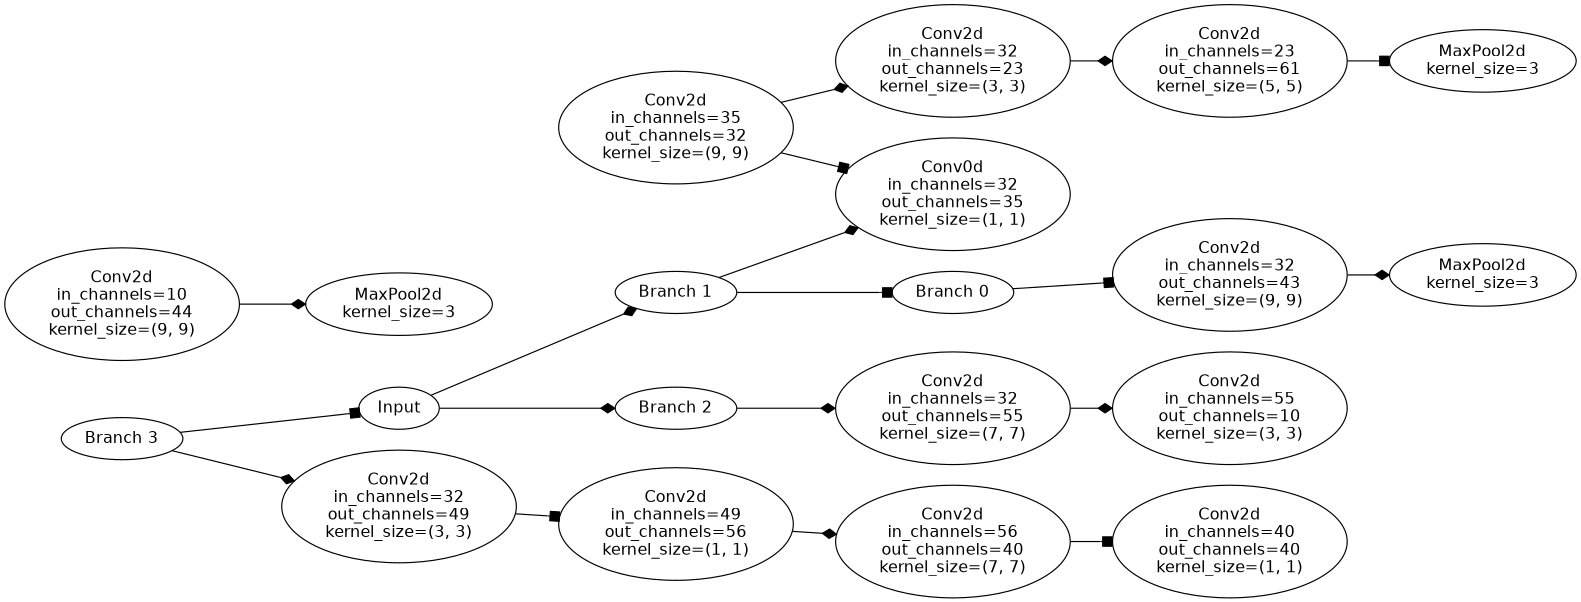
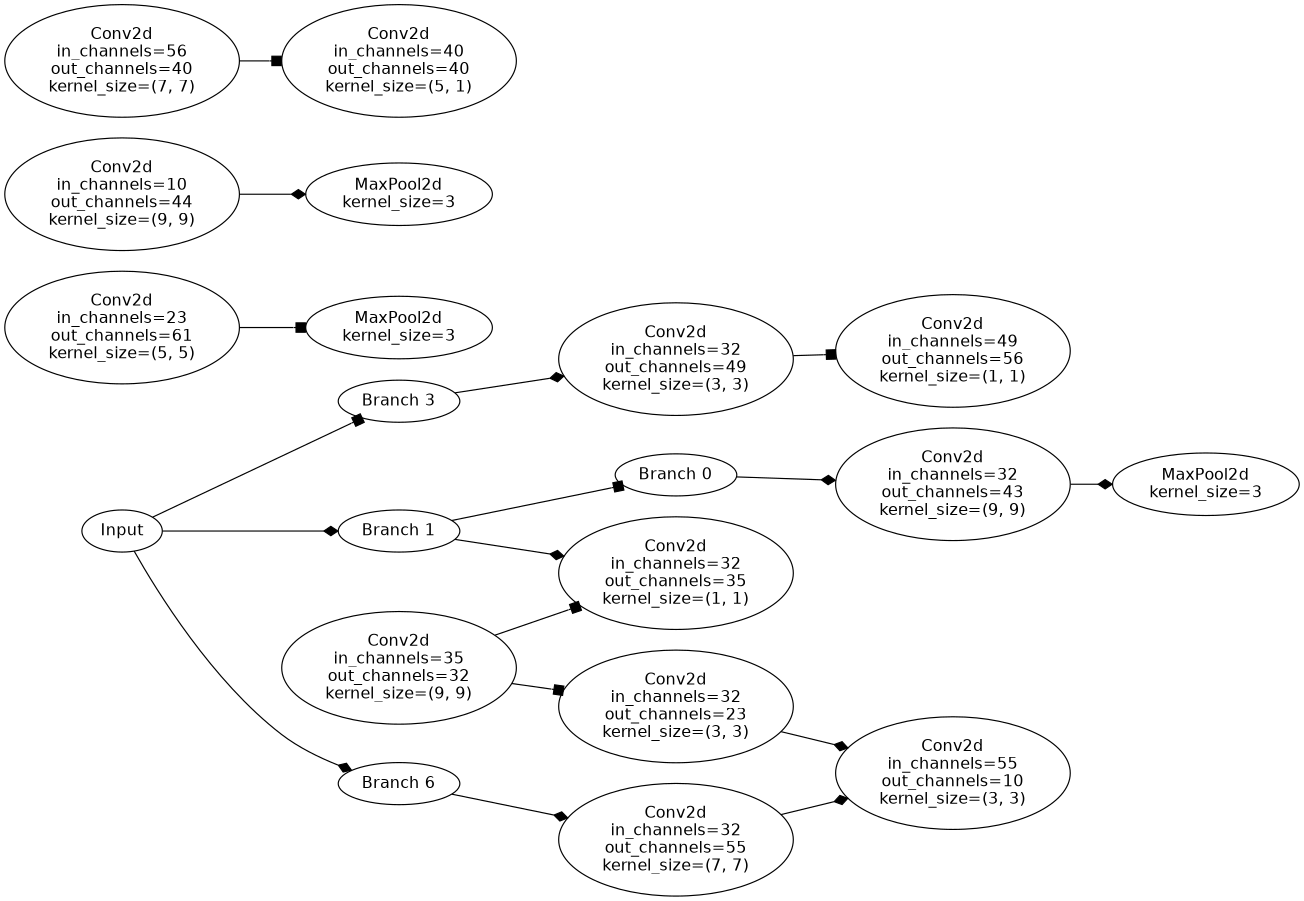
(1084, 61) -> (807, 738)
(807, 96) -> (532, 686)
(953, 194) -> (676, 573)
(1057, 286) -> (779, 478)
(676, 408) -> (399, 784)
(264, 423) -> (252, 470)
(807, 532) -> none
(1230, 542) -> (399, 61)
